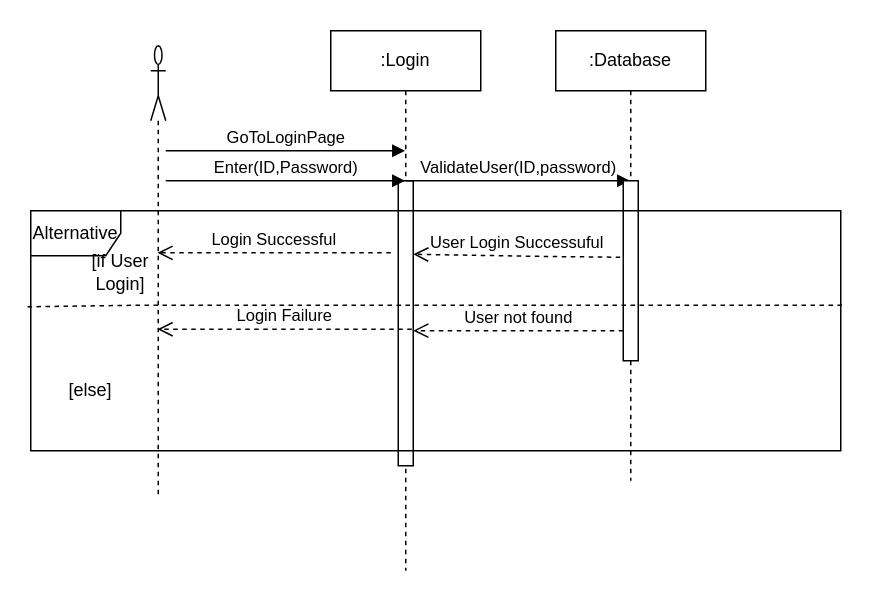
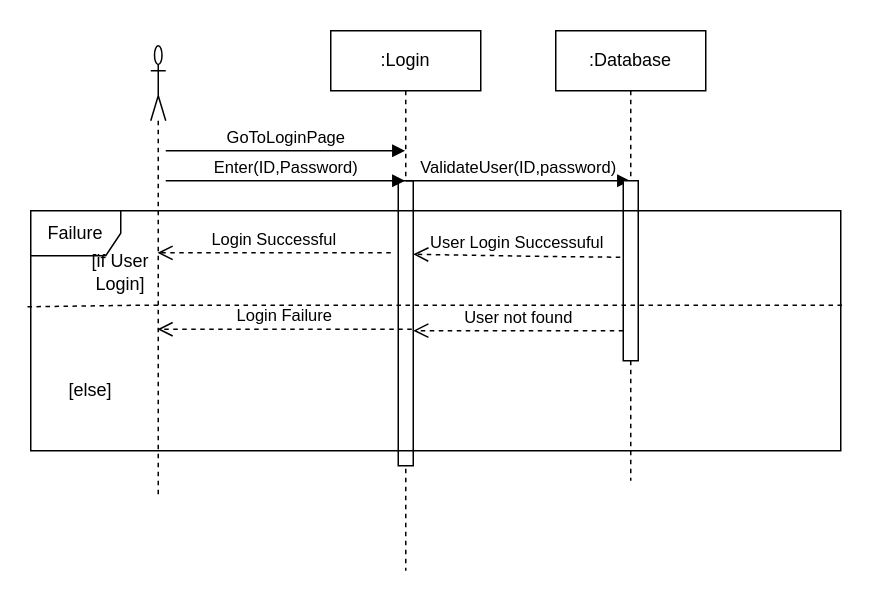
(76, 233) -> (76, 233)
